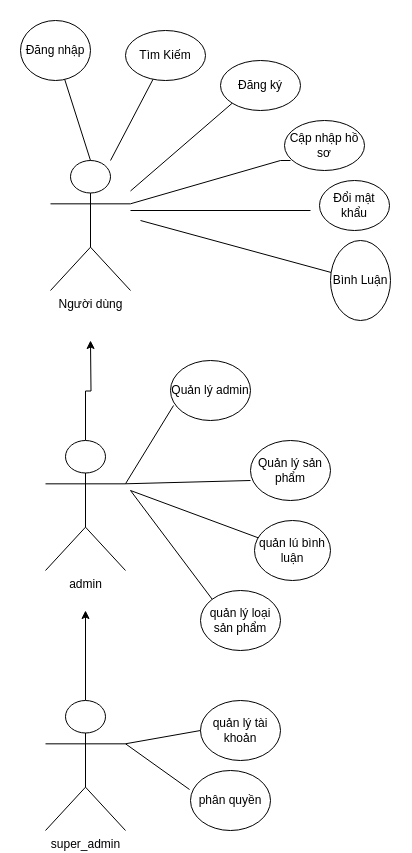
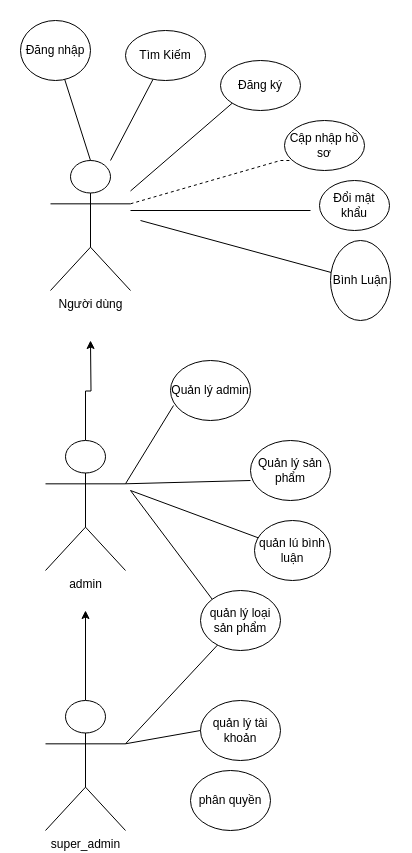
(211, 180) -> (211, 180)
(158, 767) -> (173, 693)
